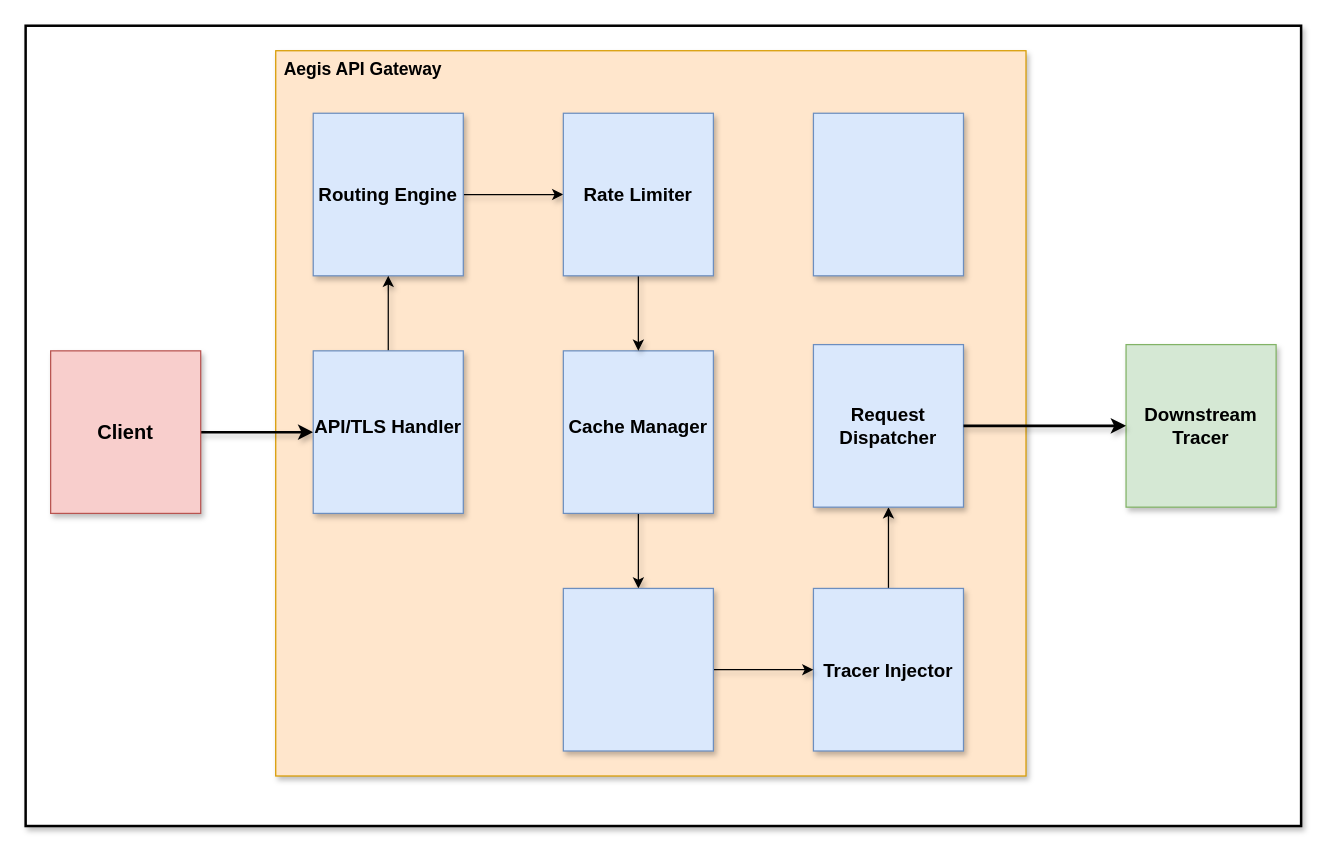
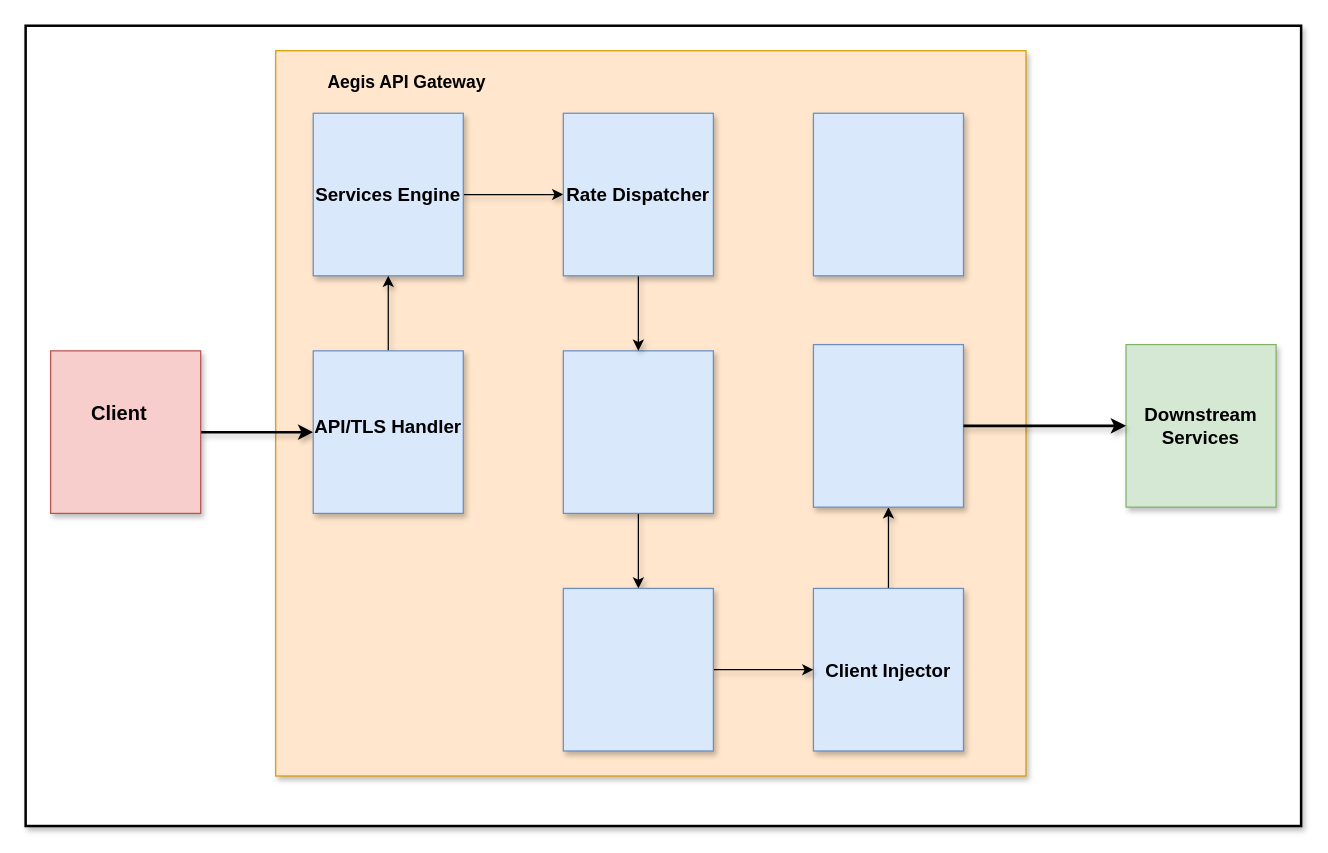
(363, 69) -> (407, 82)
(388, 194) -> (388, 194)
(638, 194) -> (638, 194)
(638, 426) -> none
(888, 426) -> none
(1201, 426) -> (1201, 426)
(126, 432) -> (119, 413)
(888, 669) -> (888, 669)
